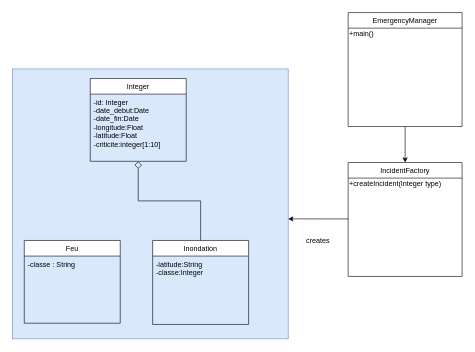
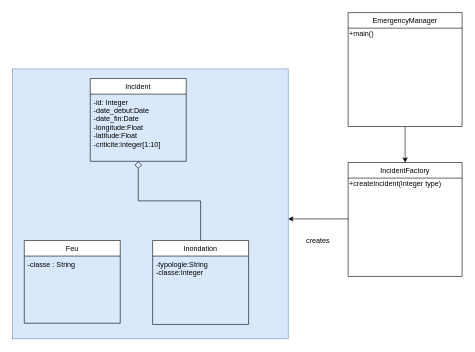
(138, 86) -> (138, 86)
(185, 264) -> (187, 264)
